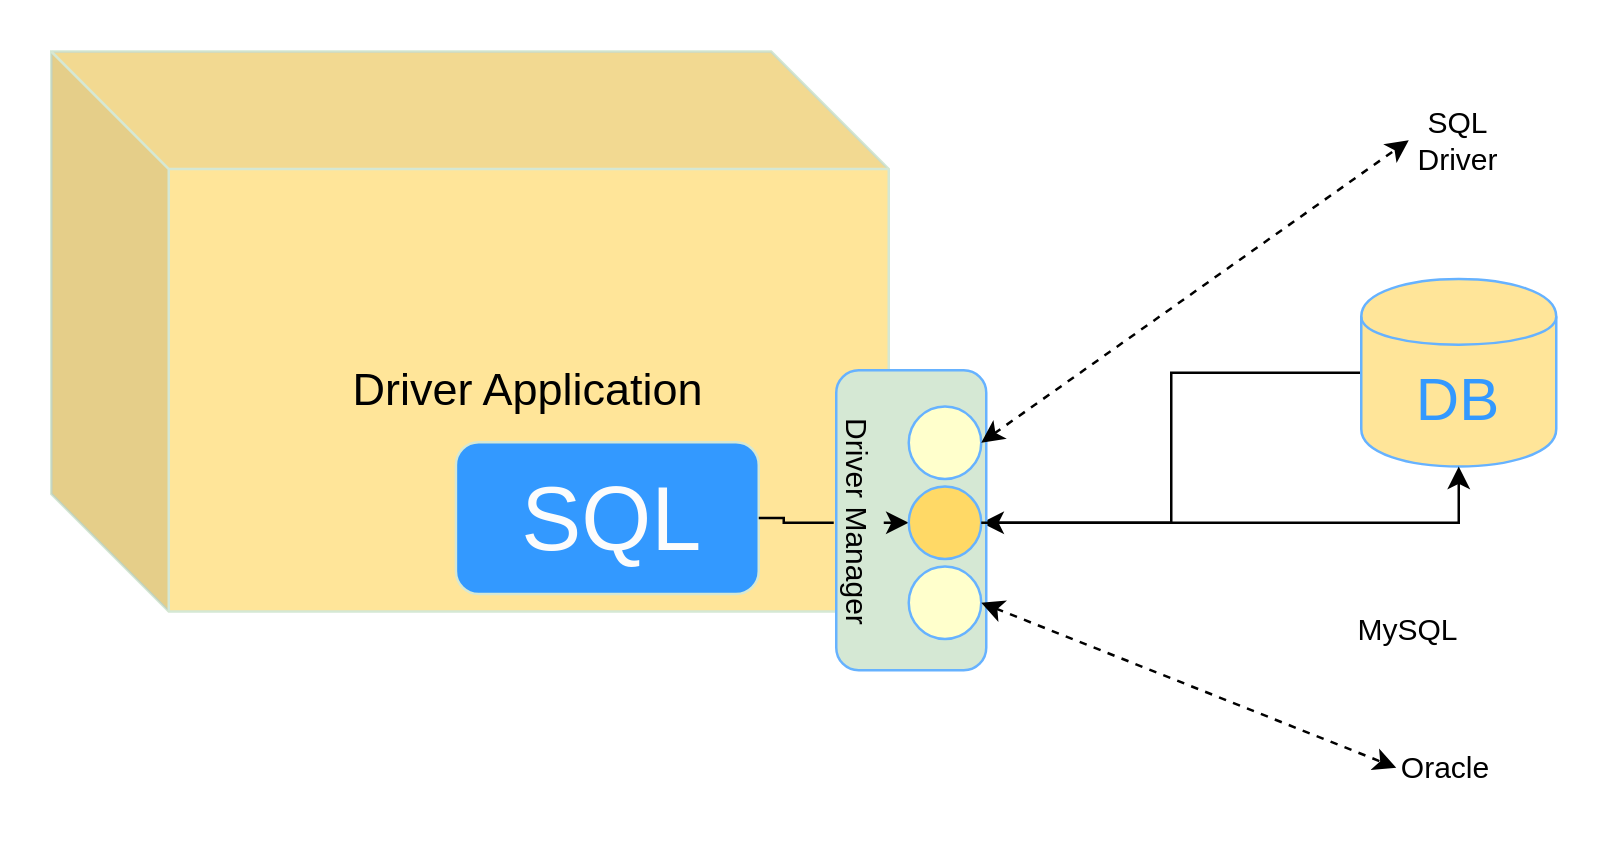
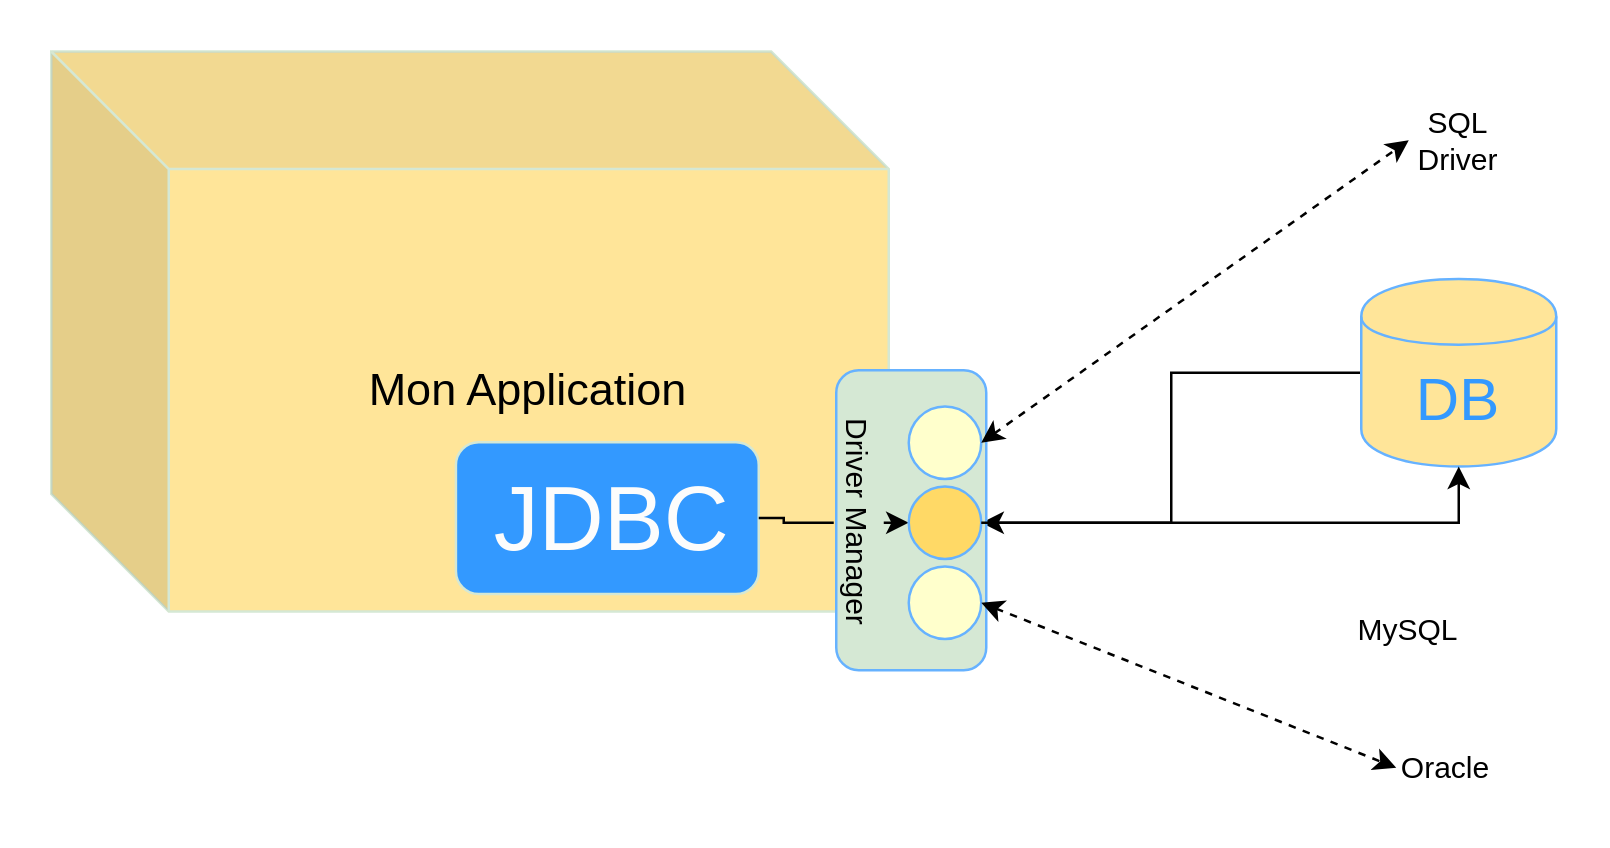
(529, 391) -> (529, 391)
(613, 519) -> (613, 519)
